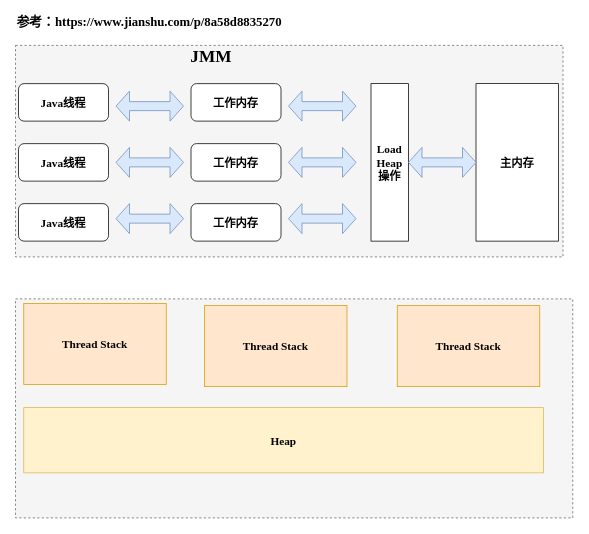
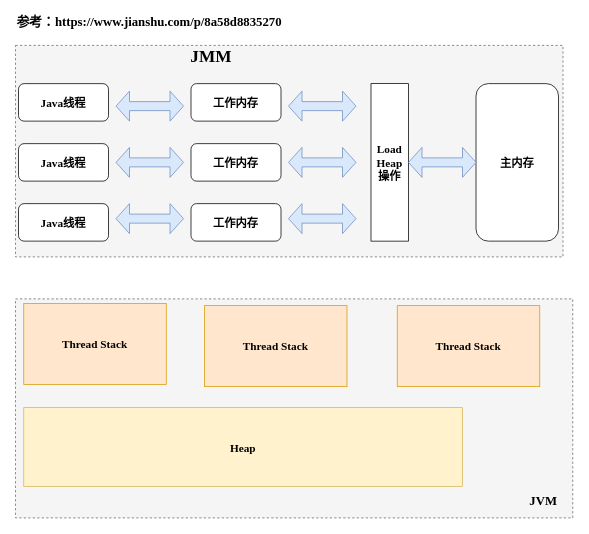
(517, 162) -> (517, 162)
(284, 440) -> (243, 447)
none -> (543, 501)
